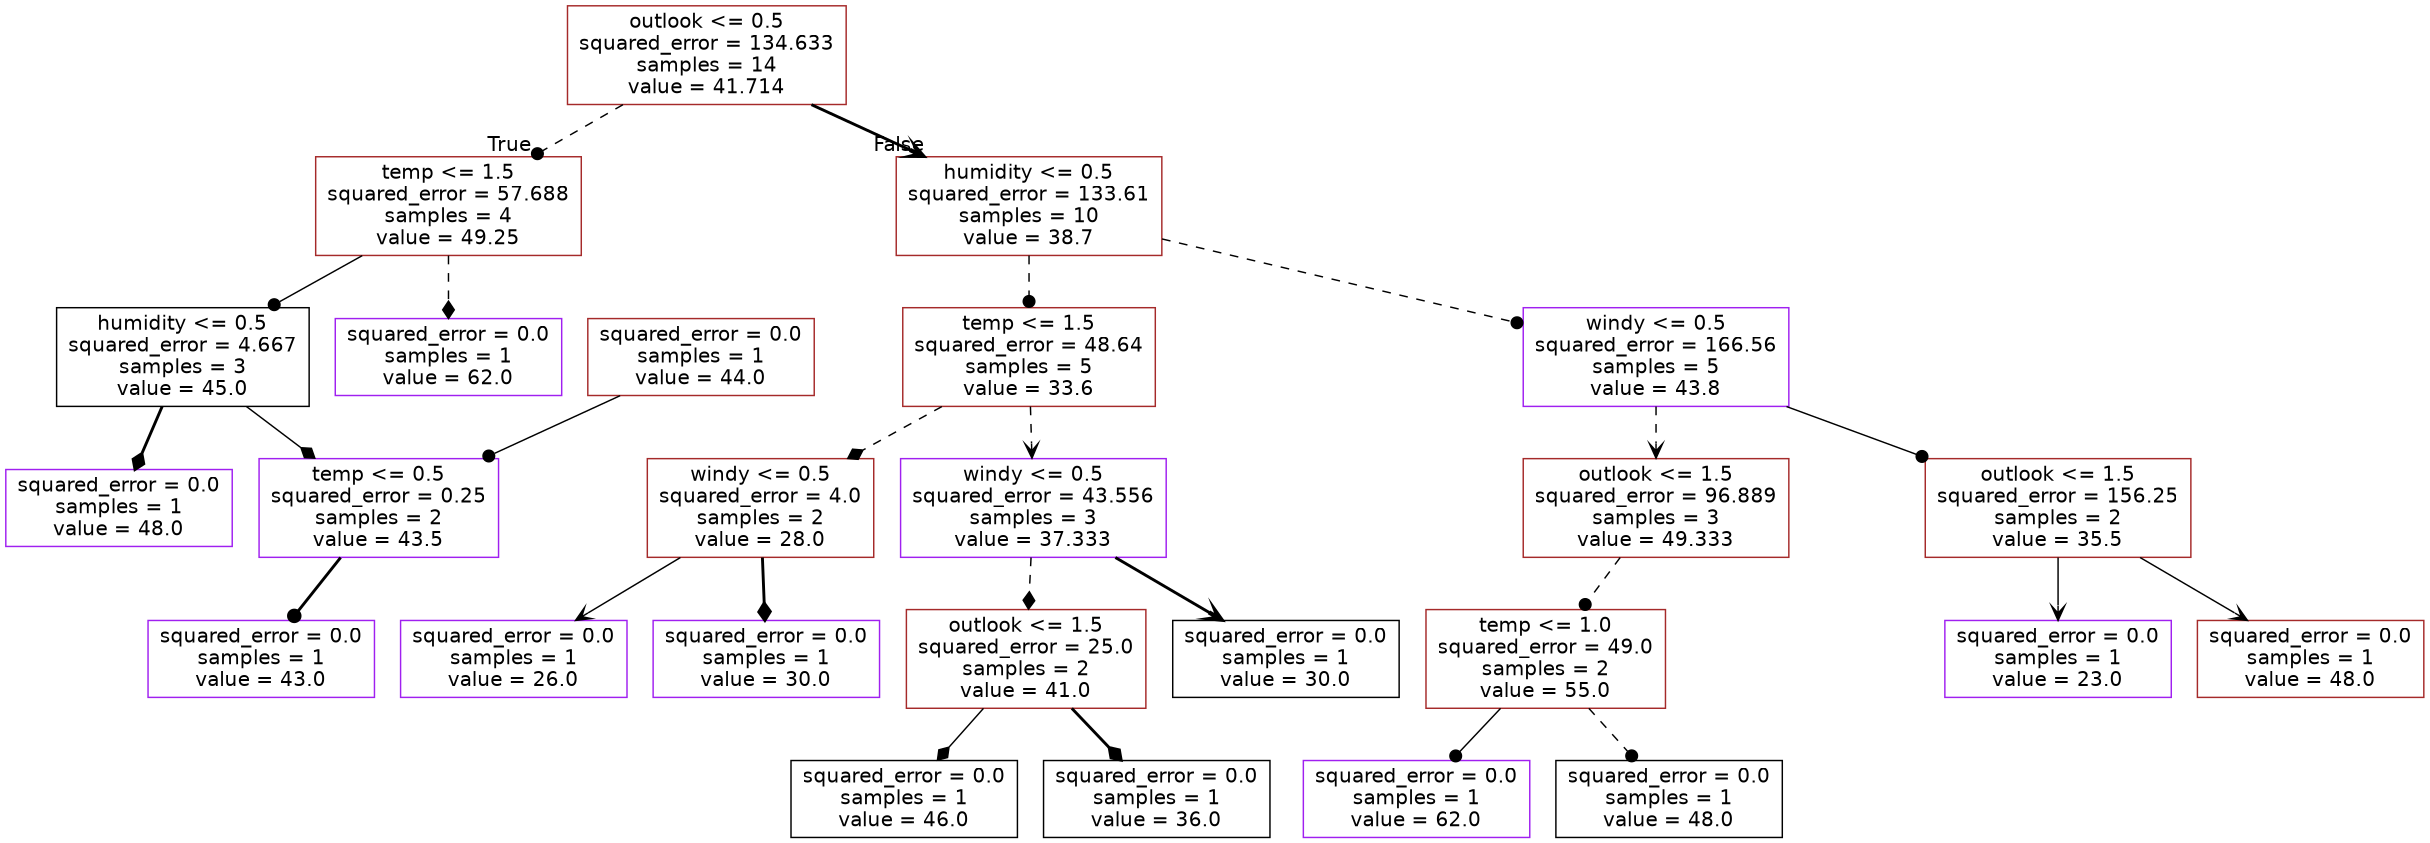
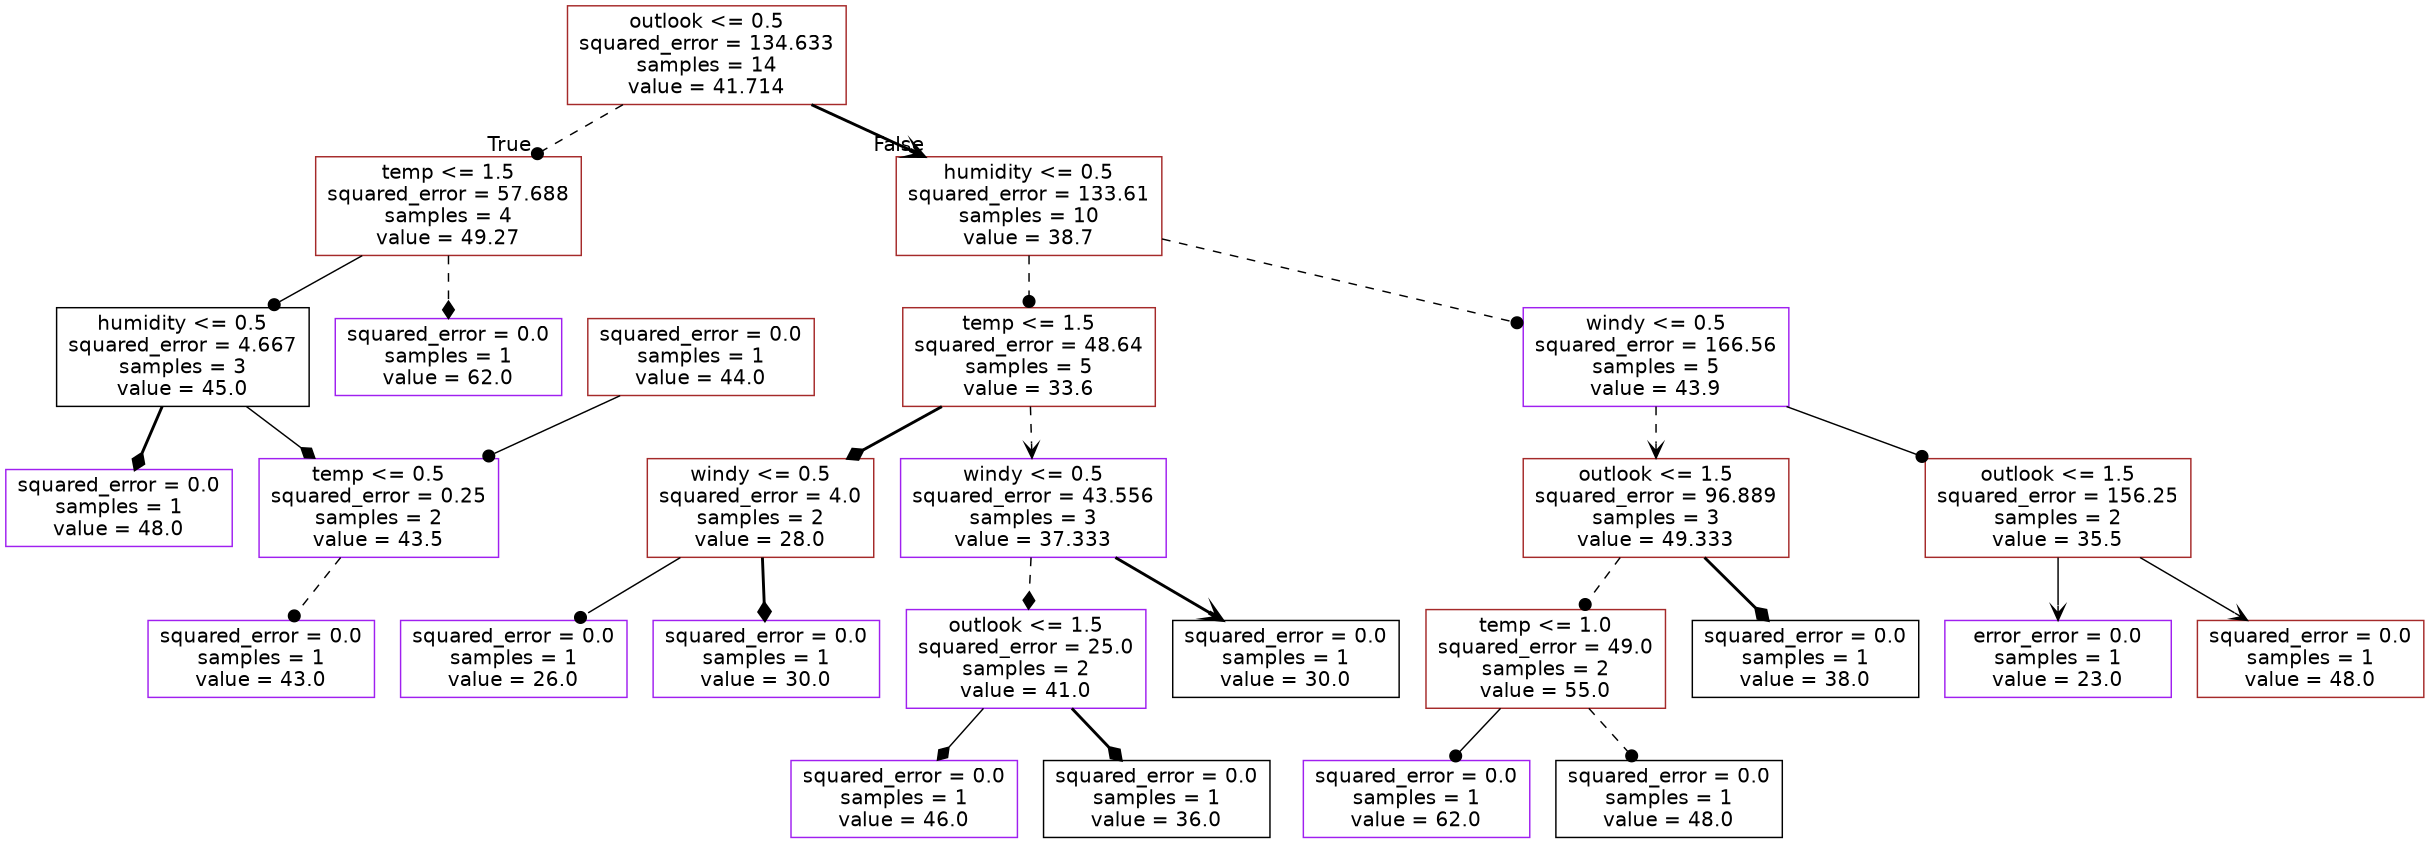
(448, 206) -> (448, 206)
(1656, 357) -> (1656, 357)
(903, 428) -> (903, 428)
(319, 584) -> (319, 584)
(634, 585) -> (634, 585)
(1026, 659) -> (1026, 659)
none -> (1806, 659)
(2058, 659) -> (2058, 659)
(904, 799) -> (904, 799)
